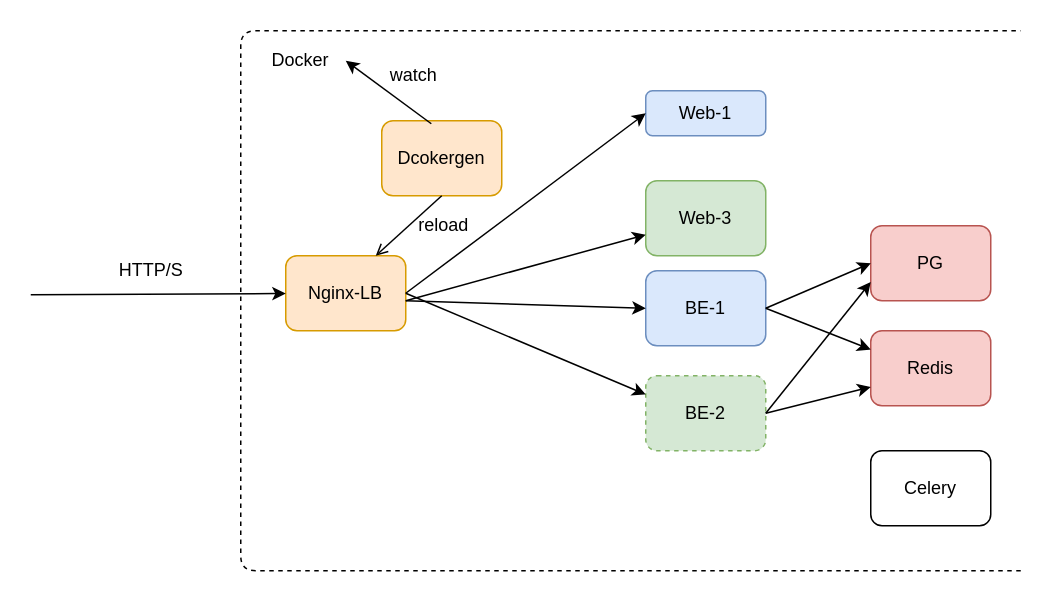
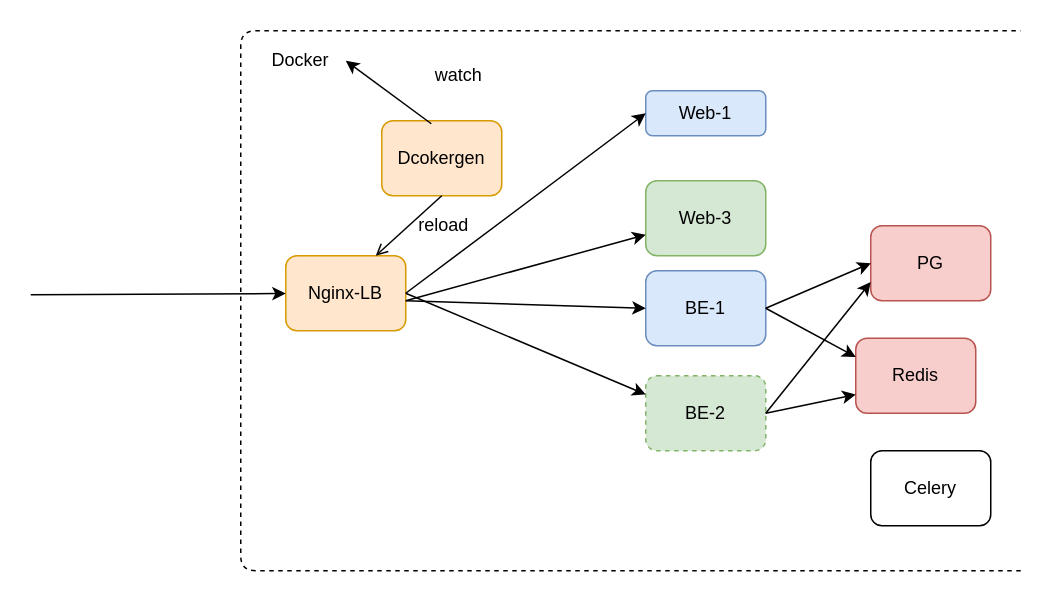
(413, 76) -> (458, 76)
(151, 271) -> none
(931, 368) -> (916, 376)
